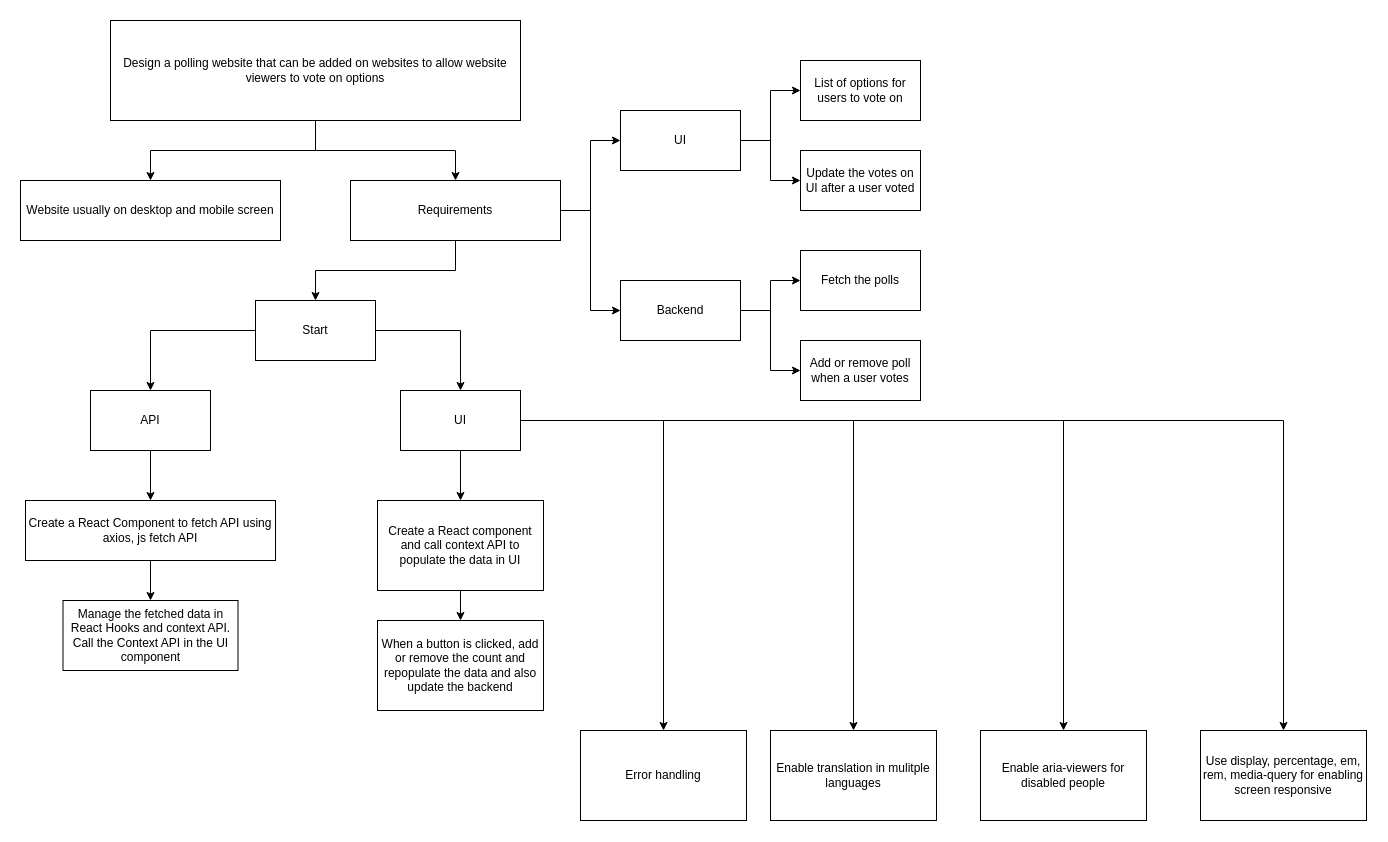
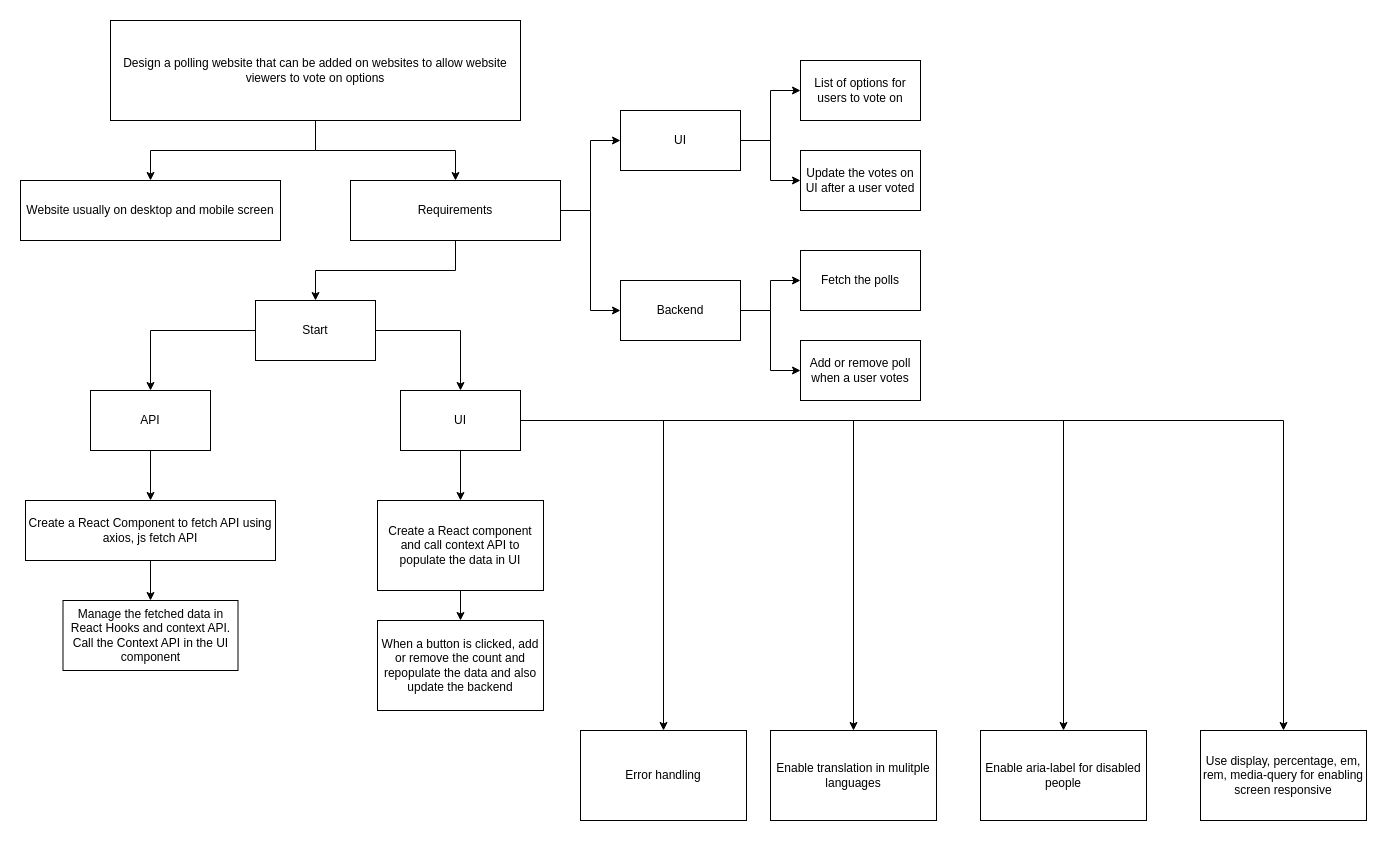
(1064, 776) -> (1064, 776)
